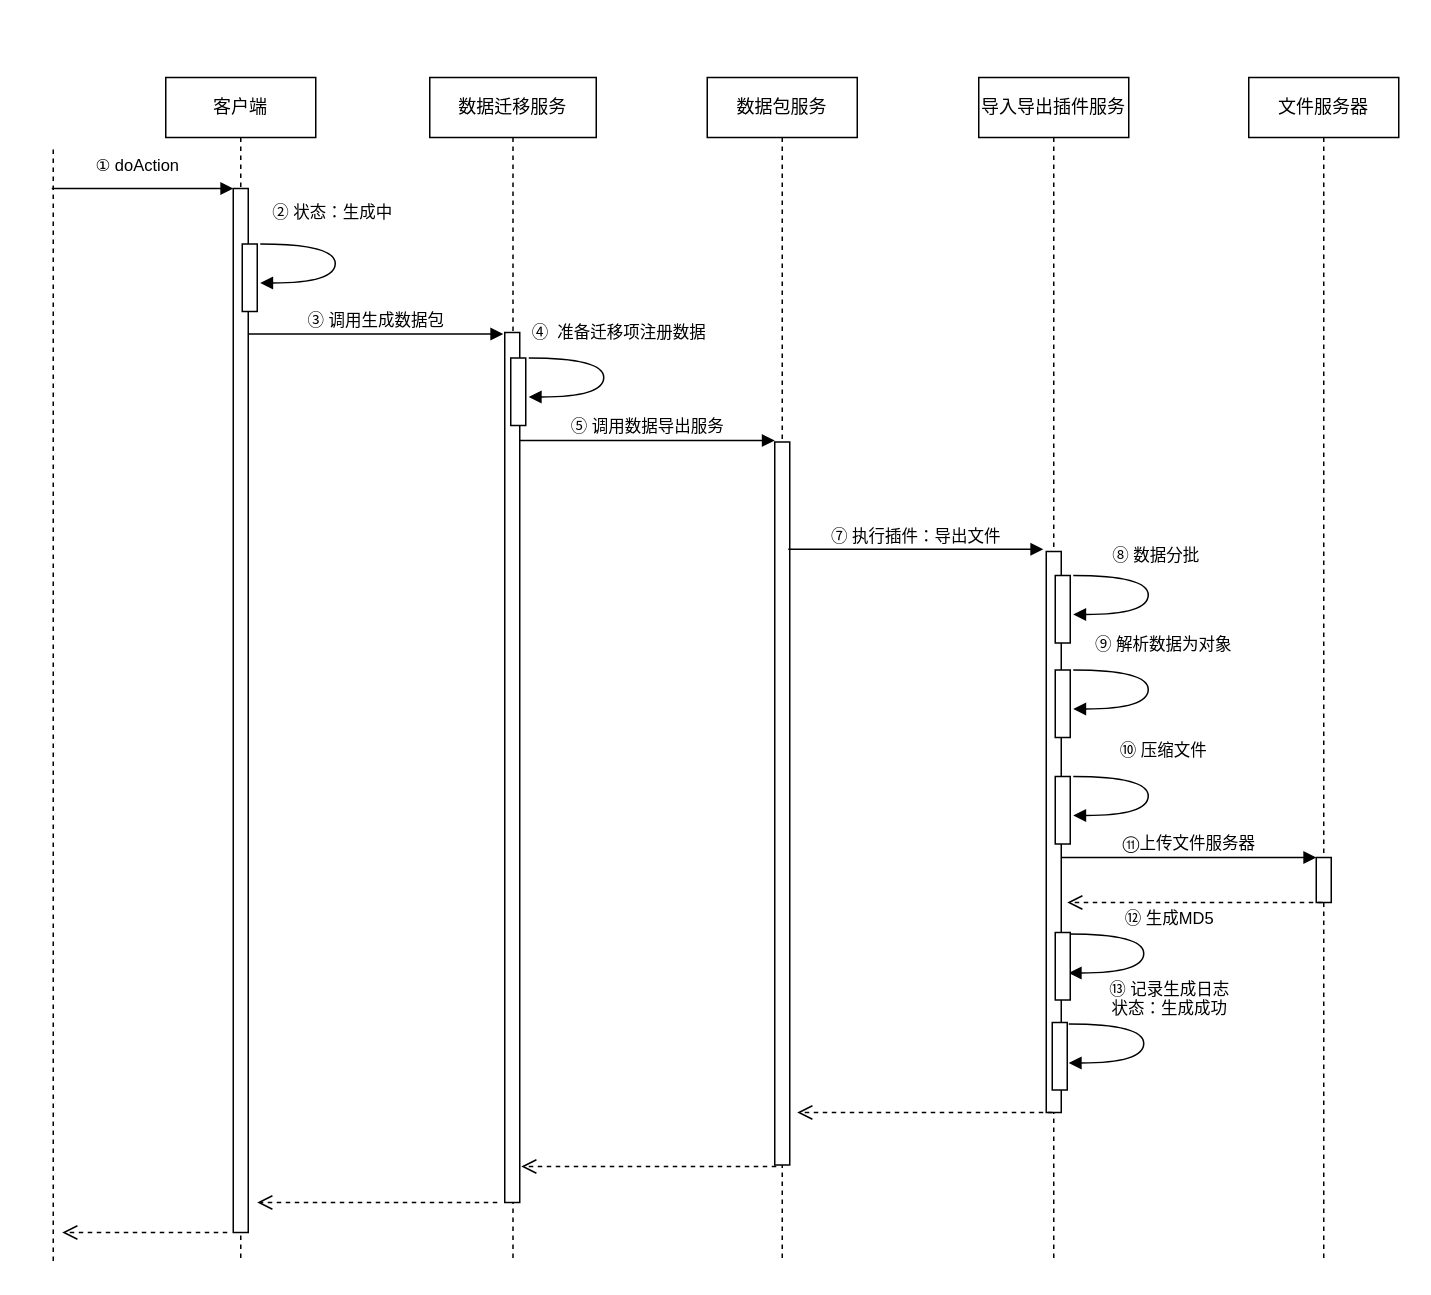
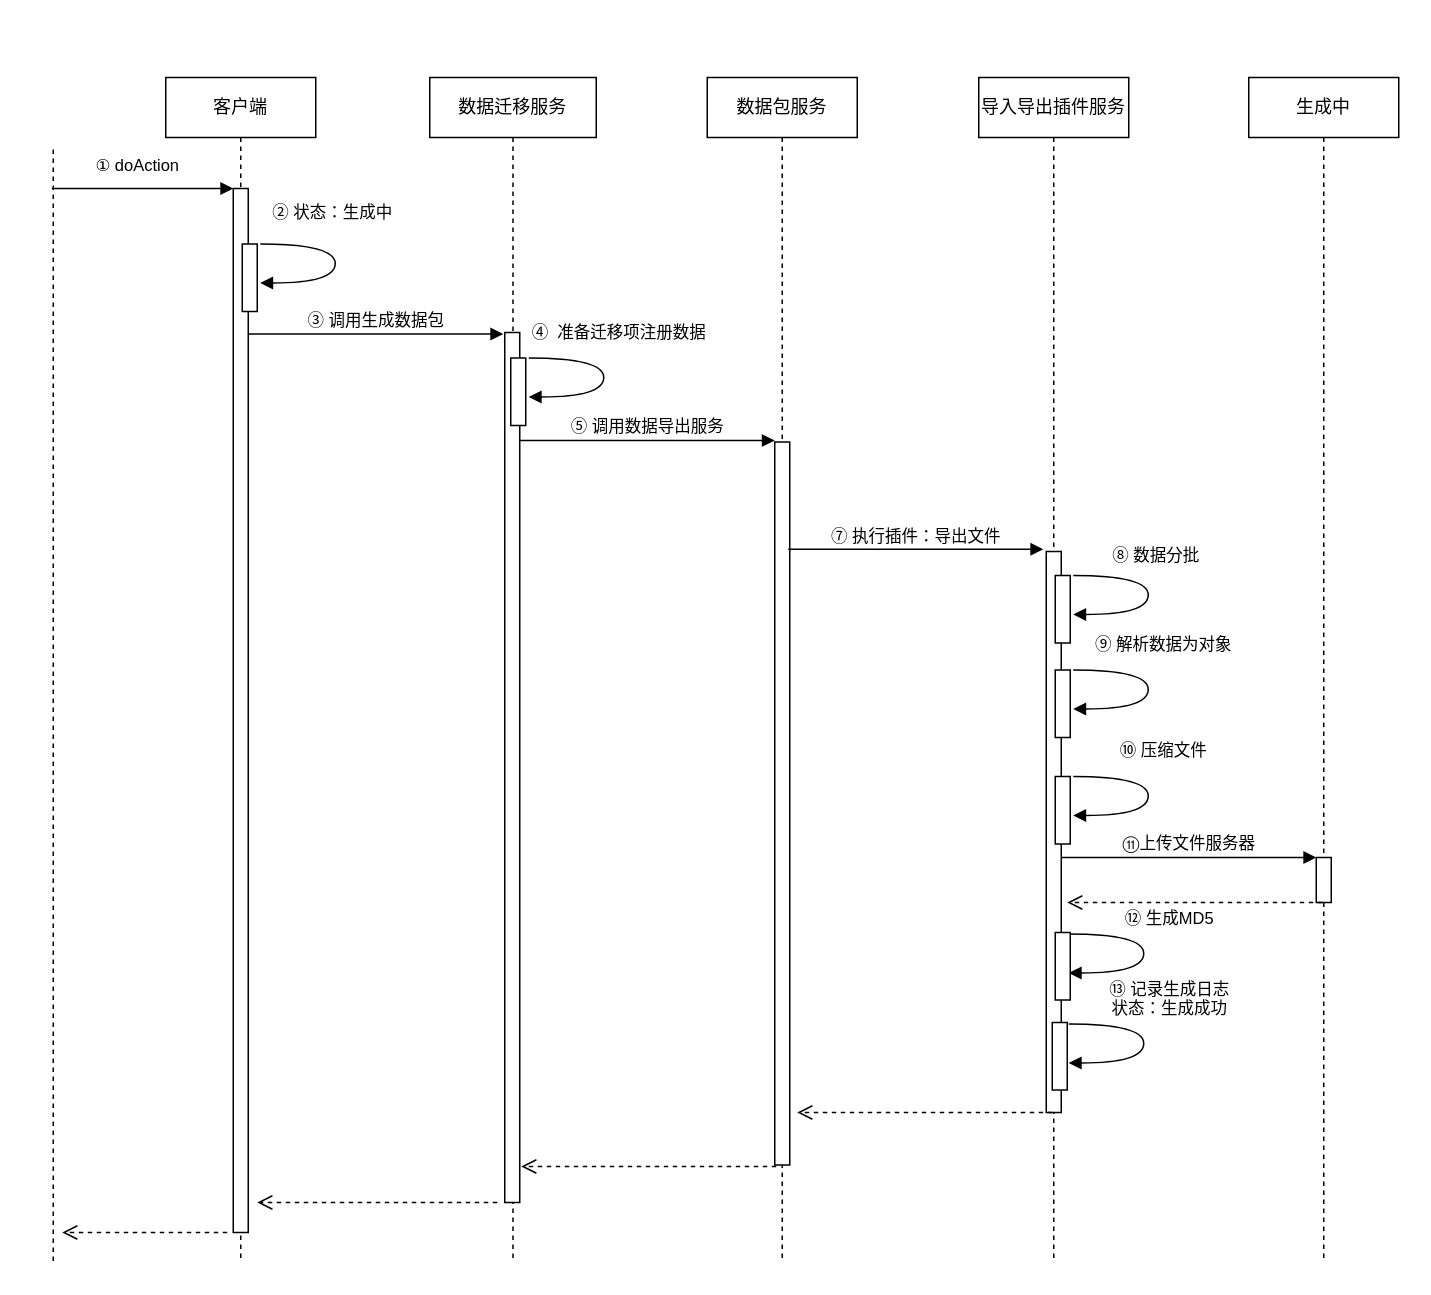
(1324, 107) -> (1324, 107)
